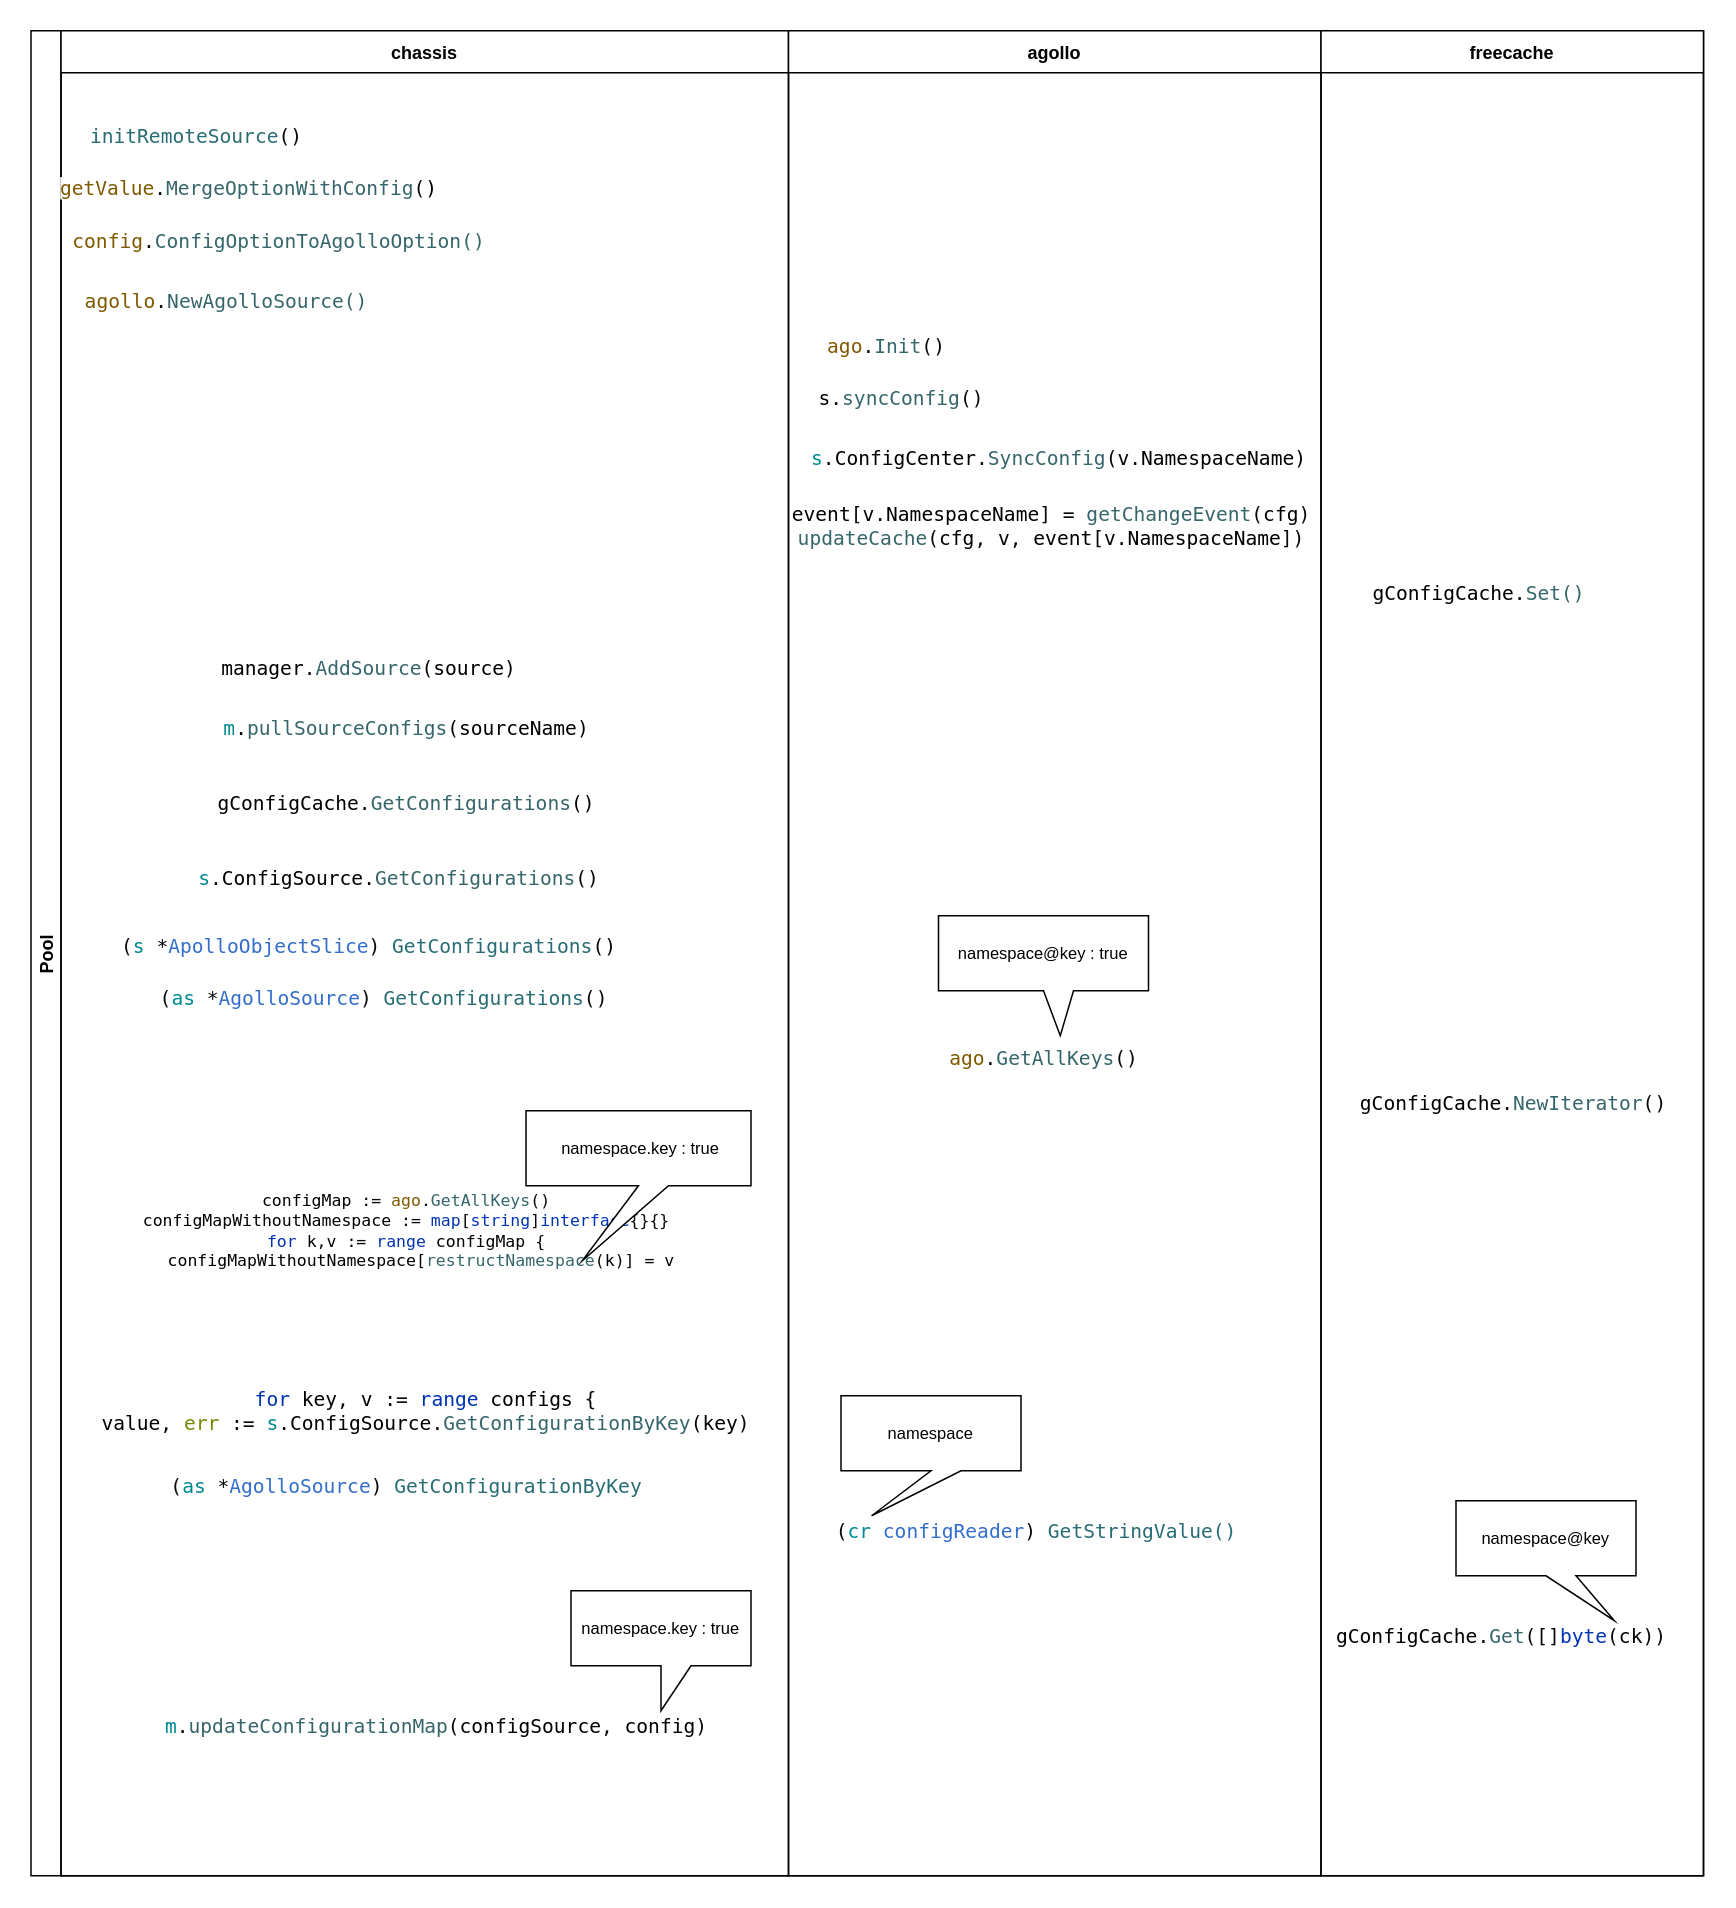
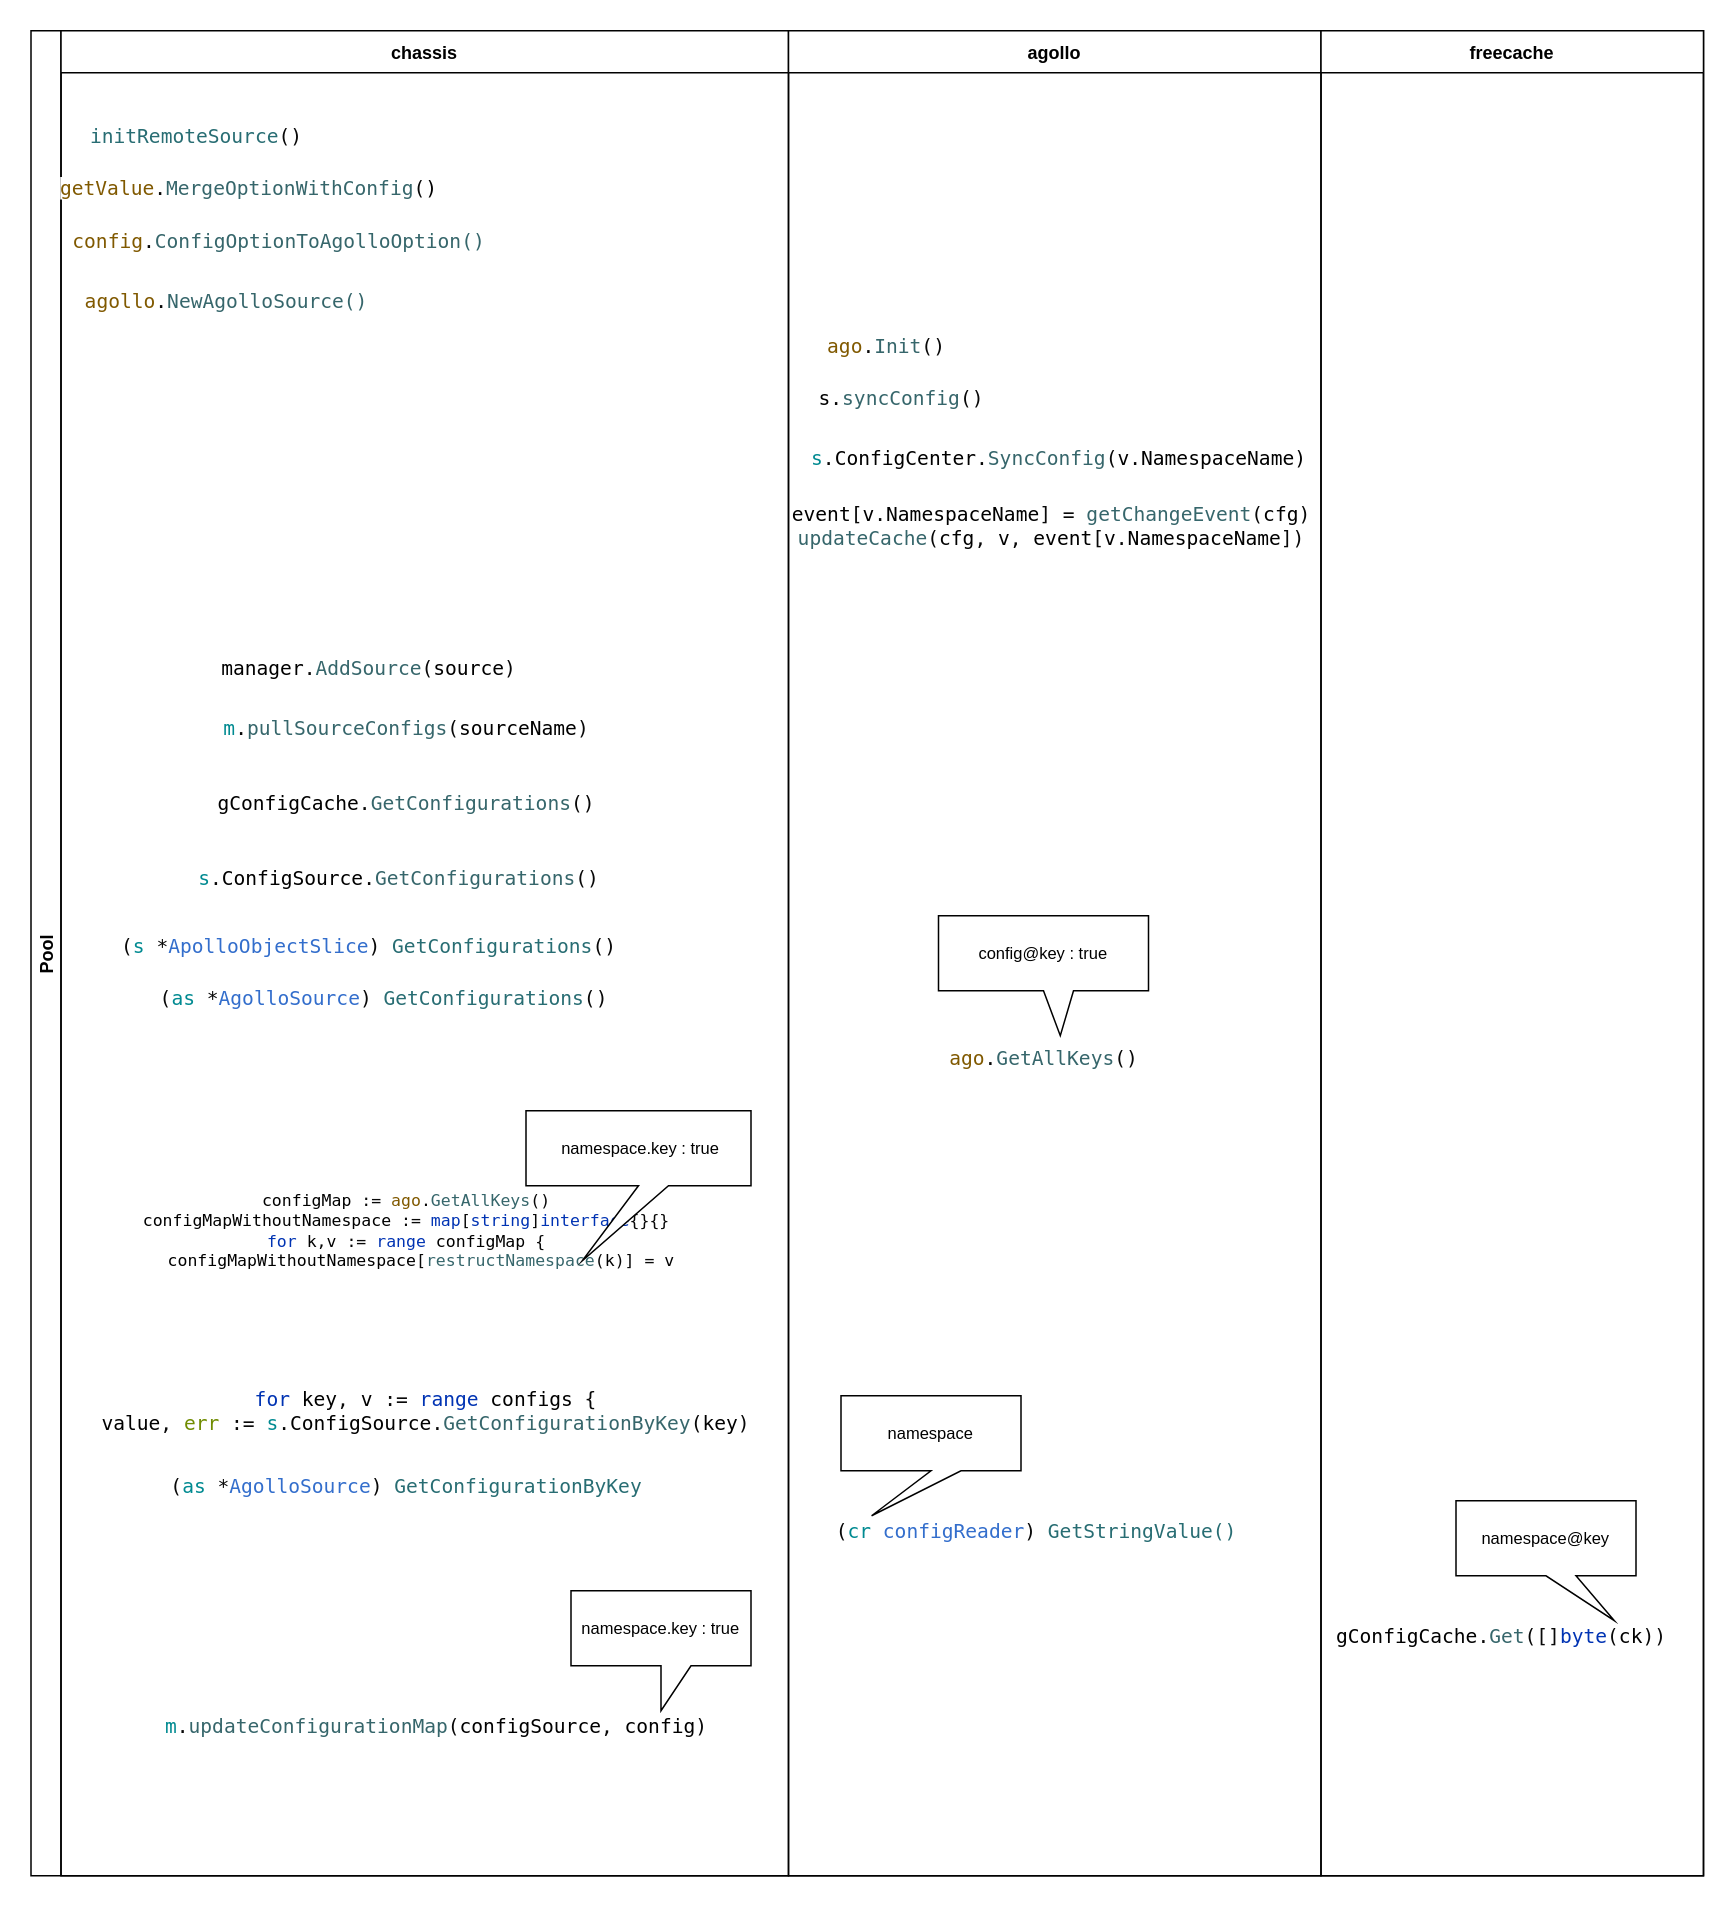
(1478, 593) -> none
(1043, 953) -> (1043, 953)
(1512, 1103) -> none
